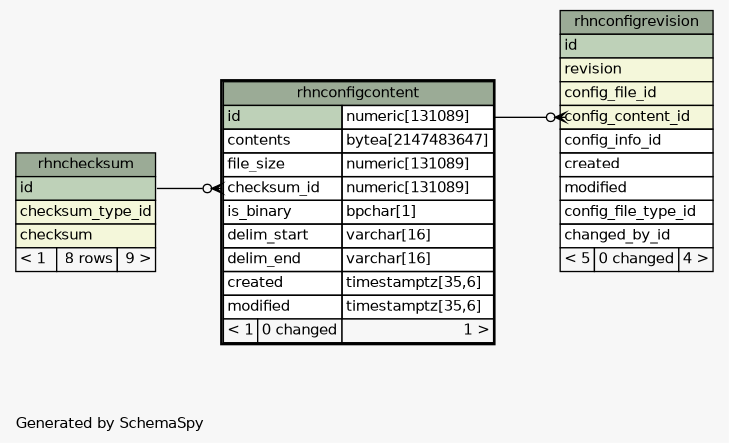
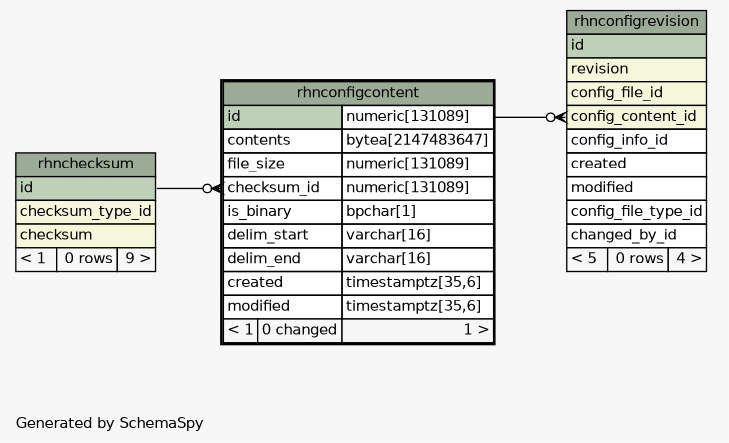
(89, 259) -> (89, 259)
(637, 259) -> (640, 259)
